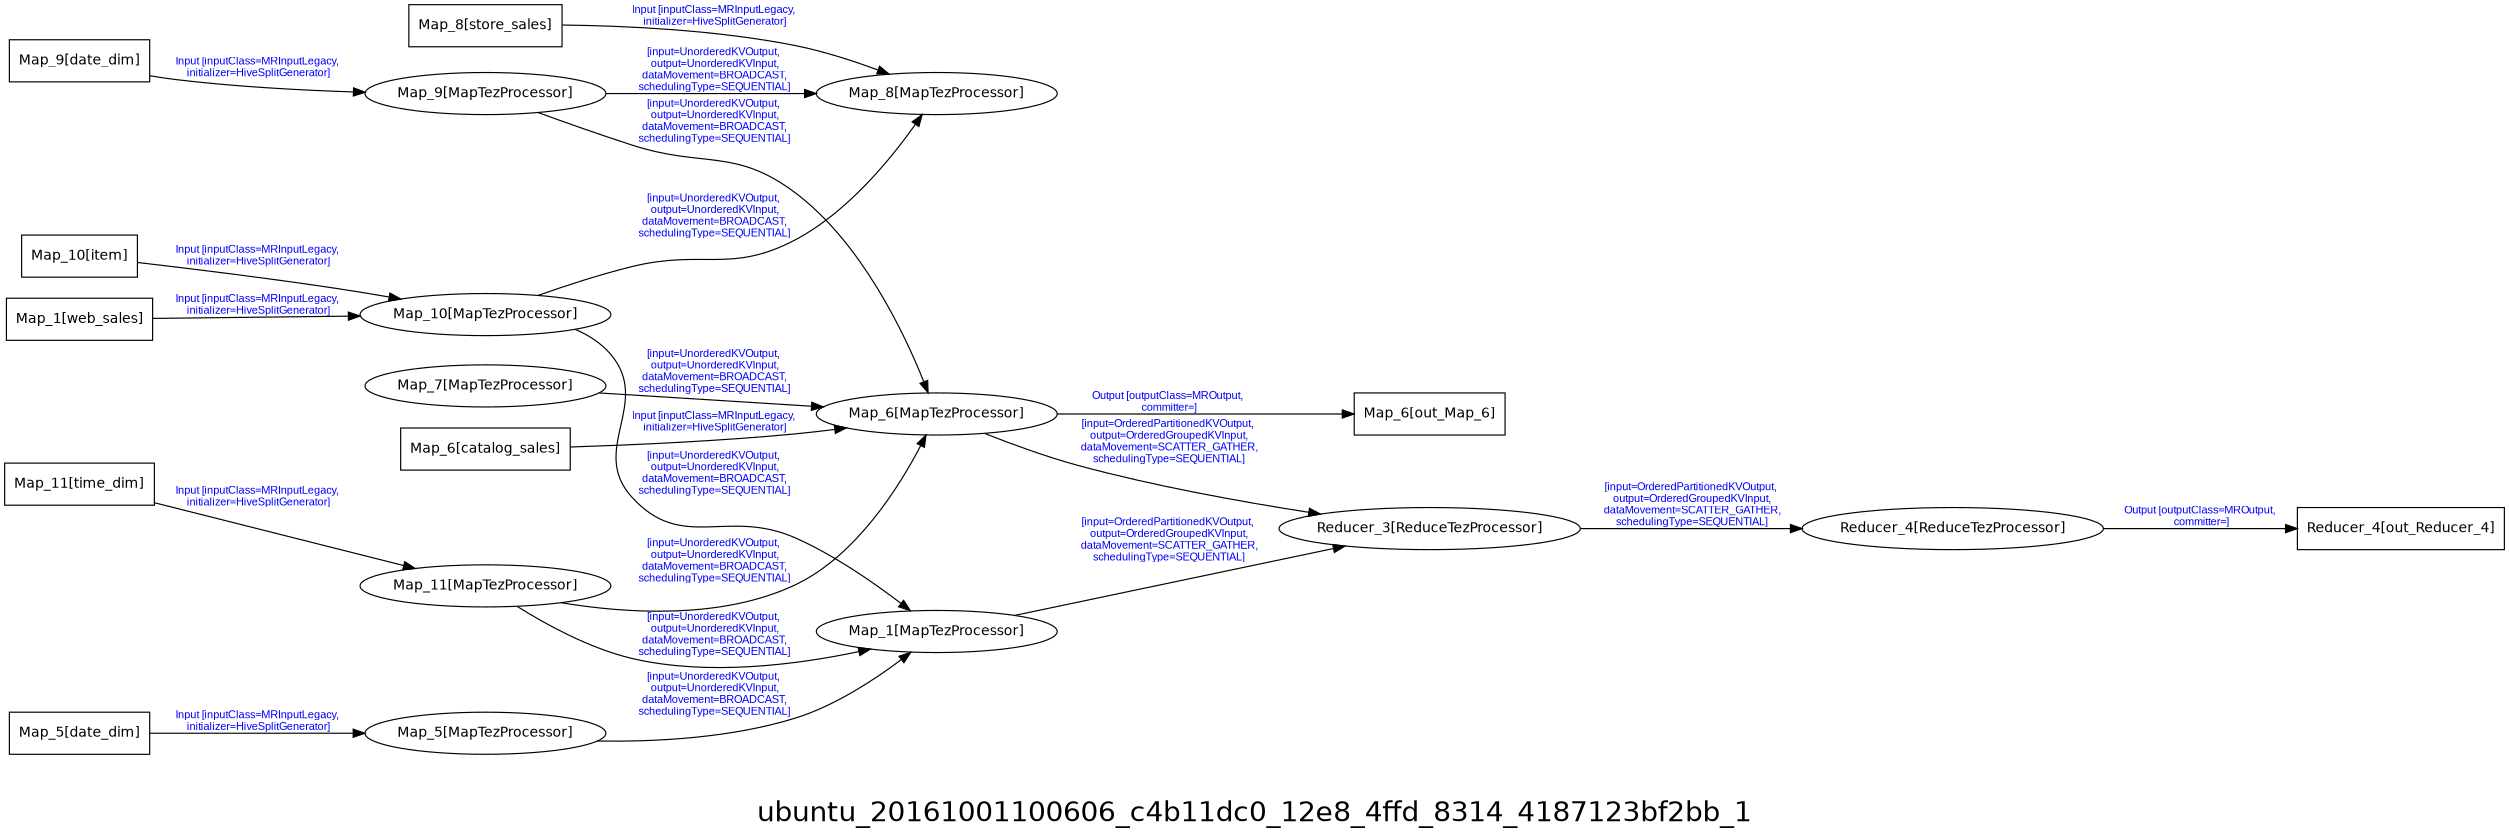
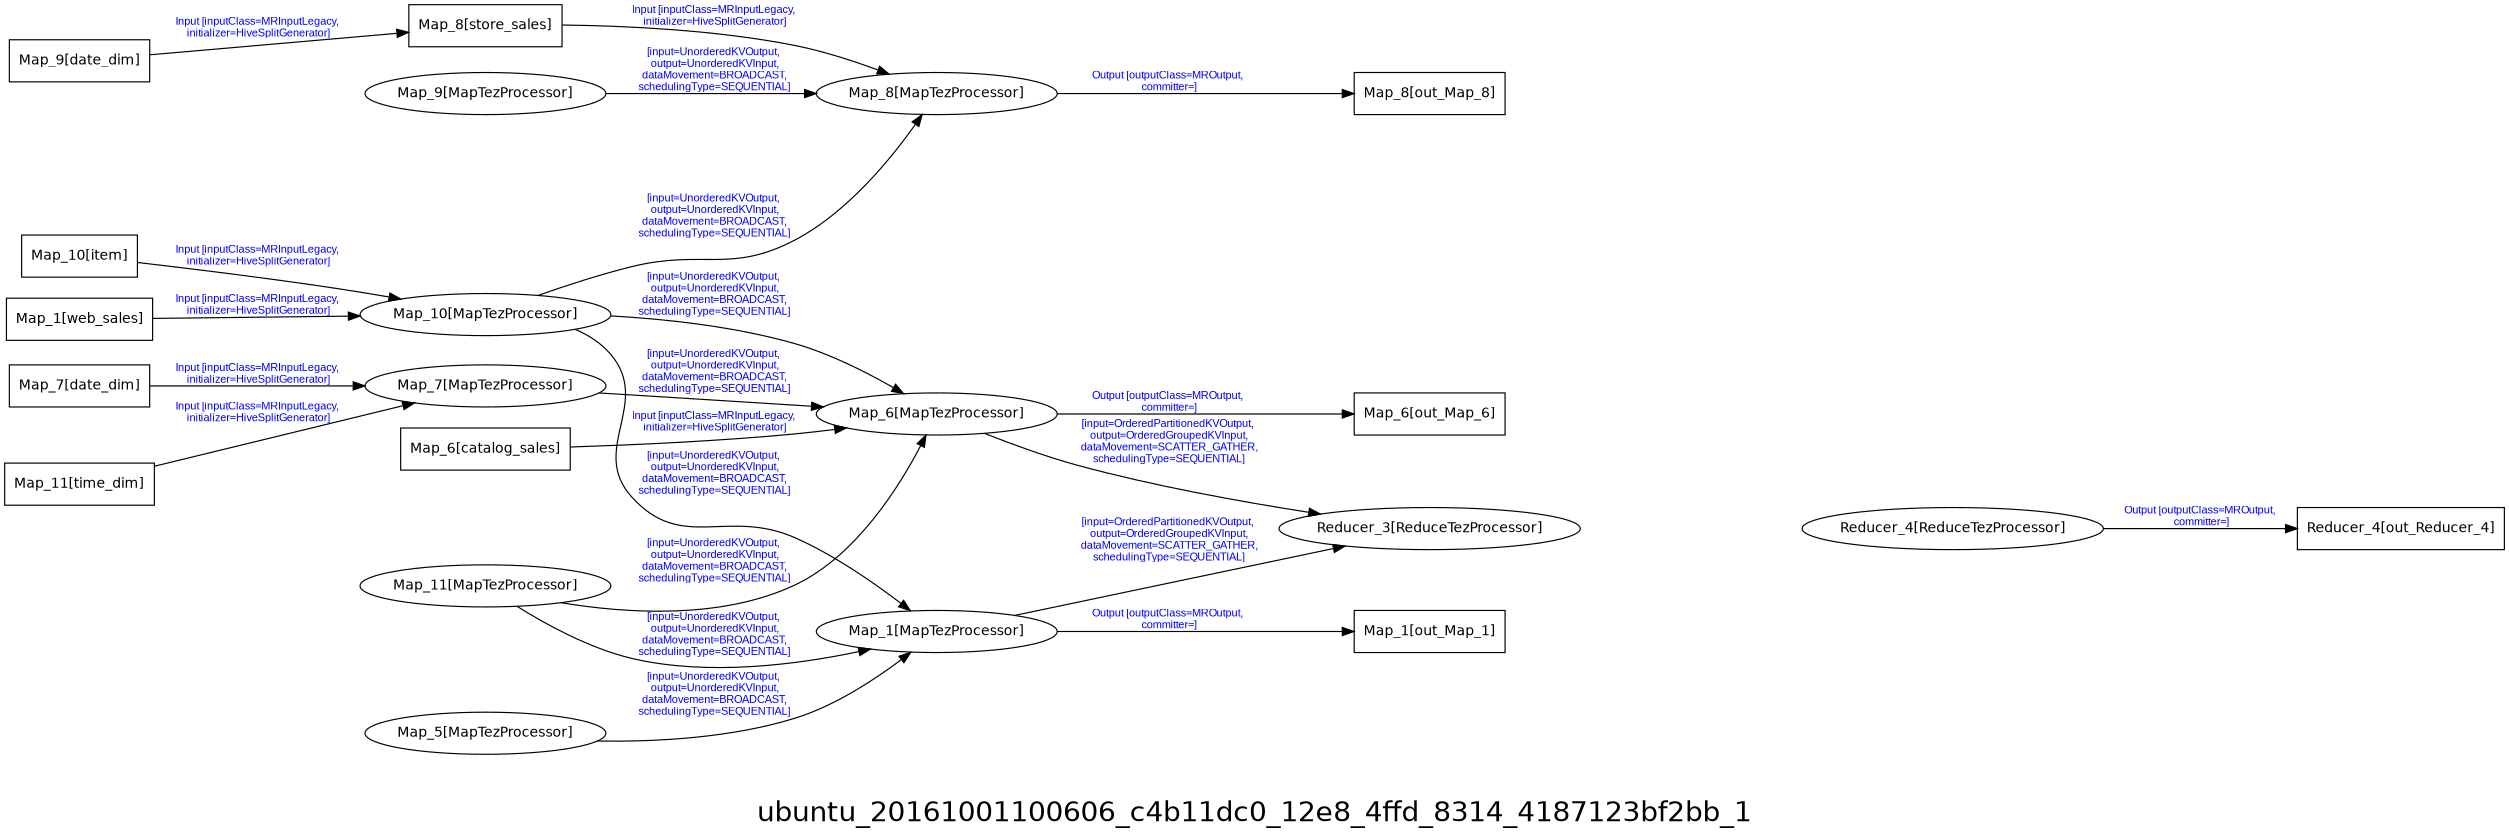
(251, 87) -> (273, 44)
none -> (1430, 94)
(778, 182) -> (757, 334)
none -> (80, 386)
(1685, 529) -> none
(279, 534) -> (279, 436)
none -> (1430, 632)
(80, 733) -> none
